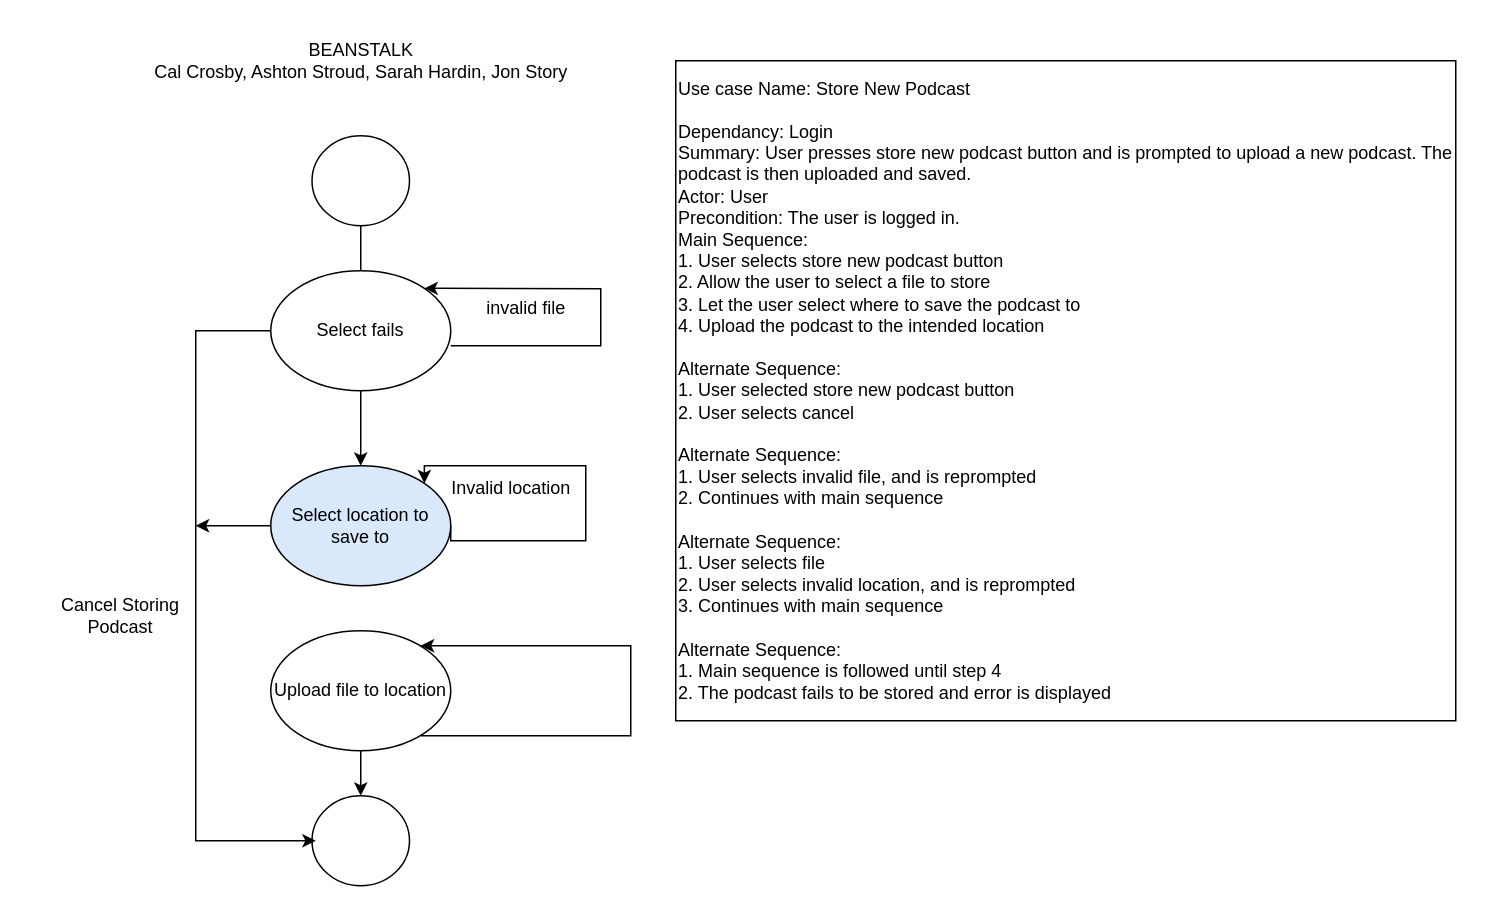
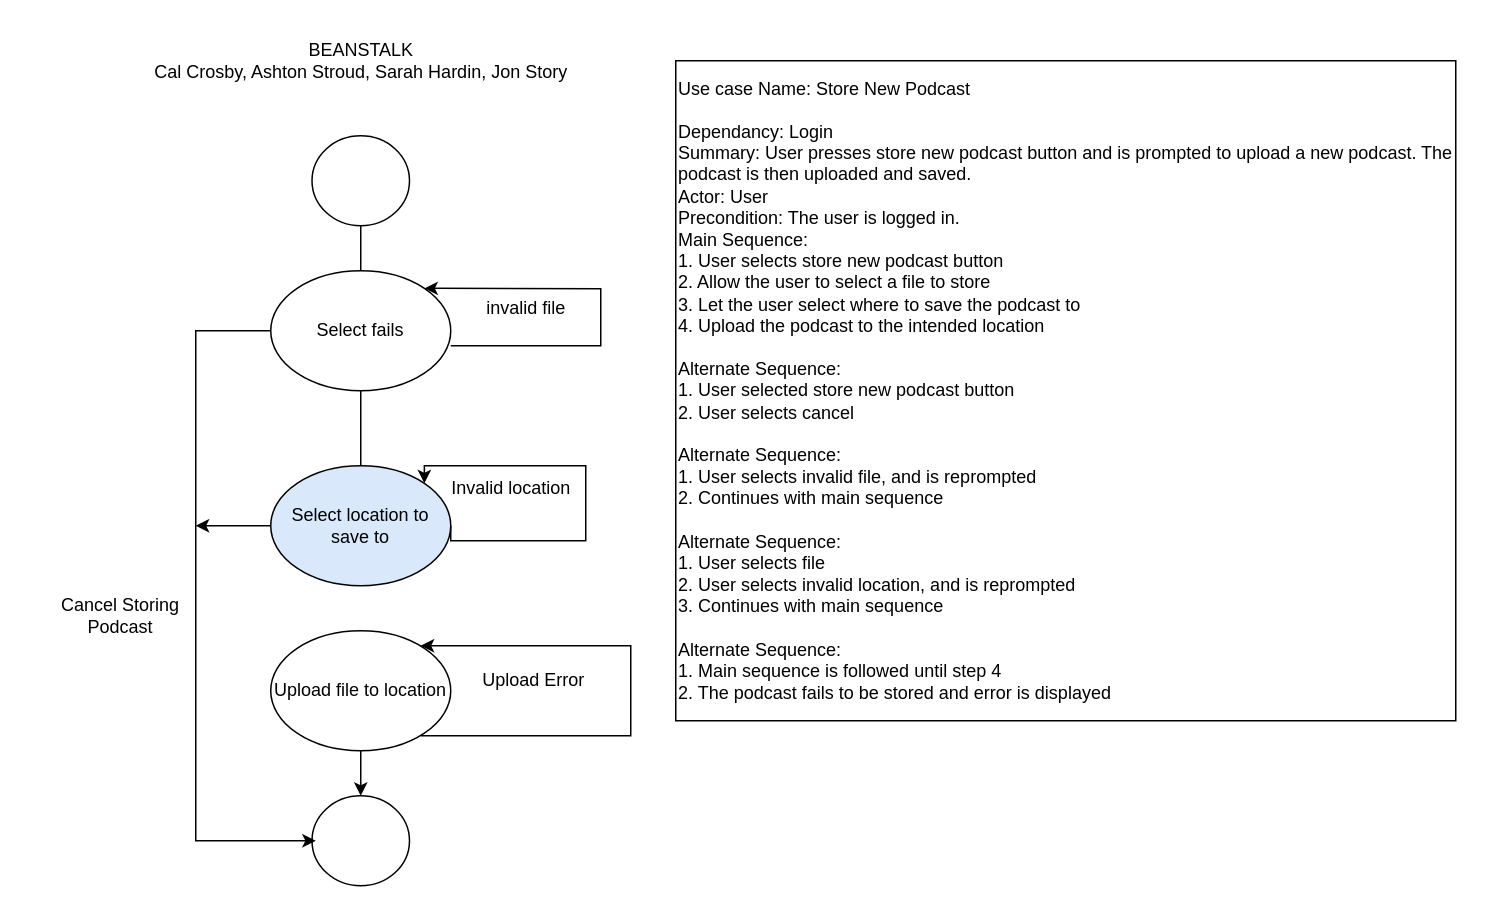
(361, 454) -> (361, 458)
none -> (533, 680)
